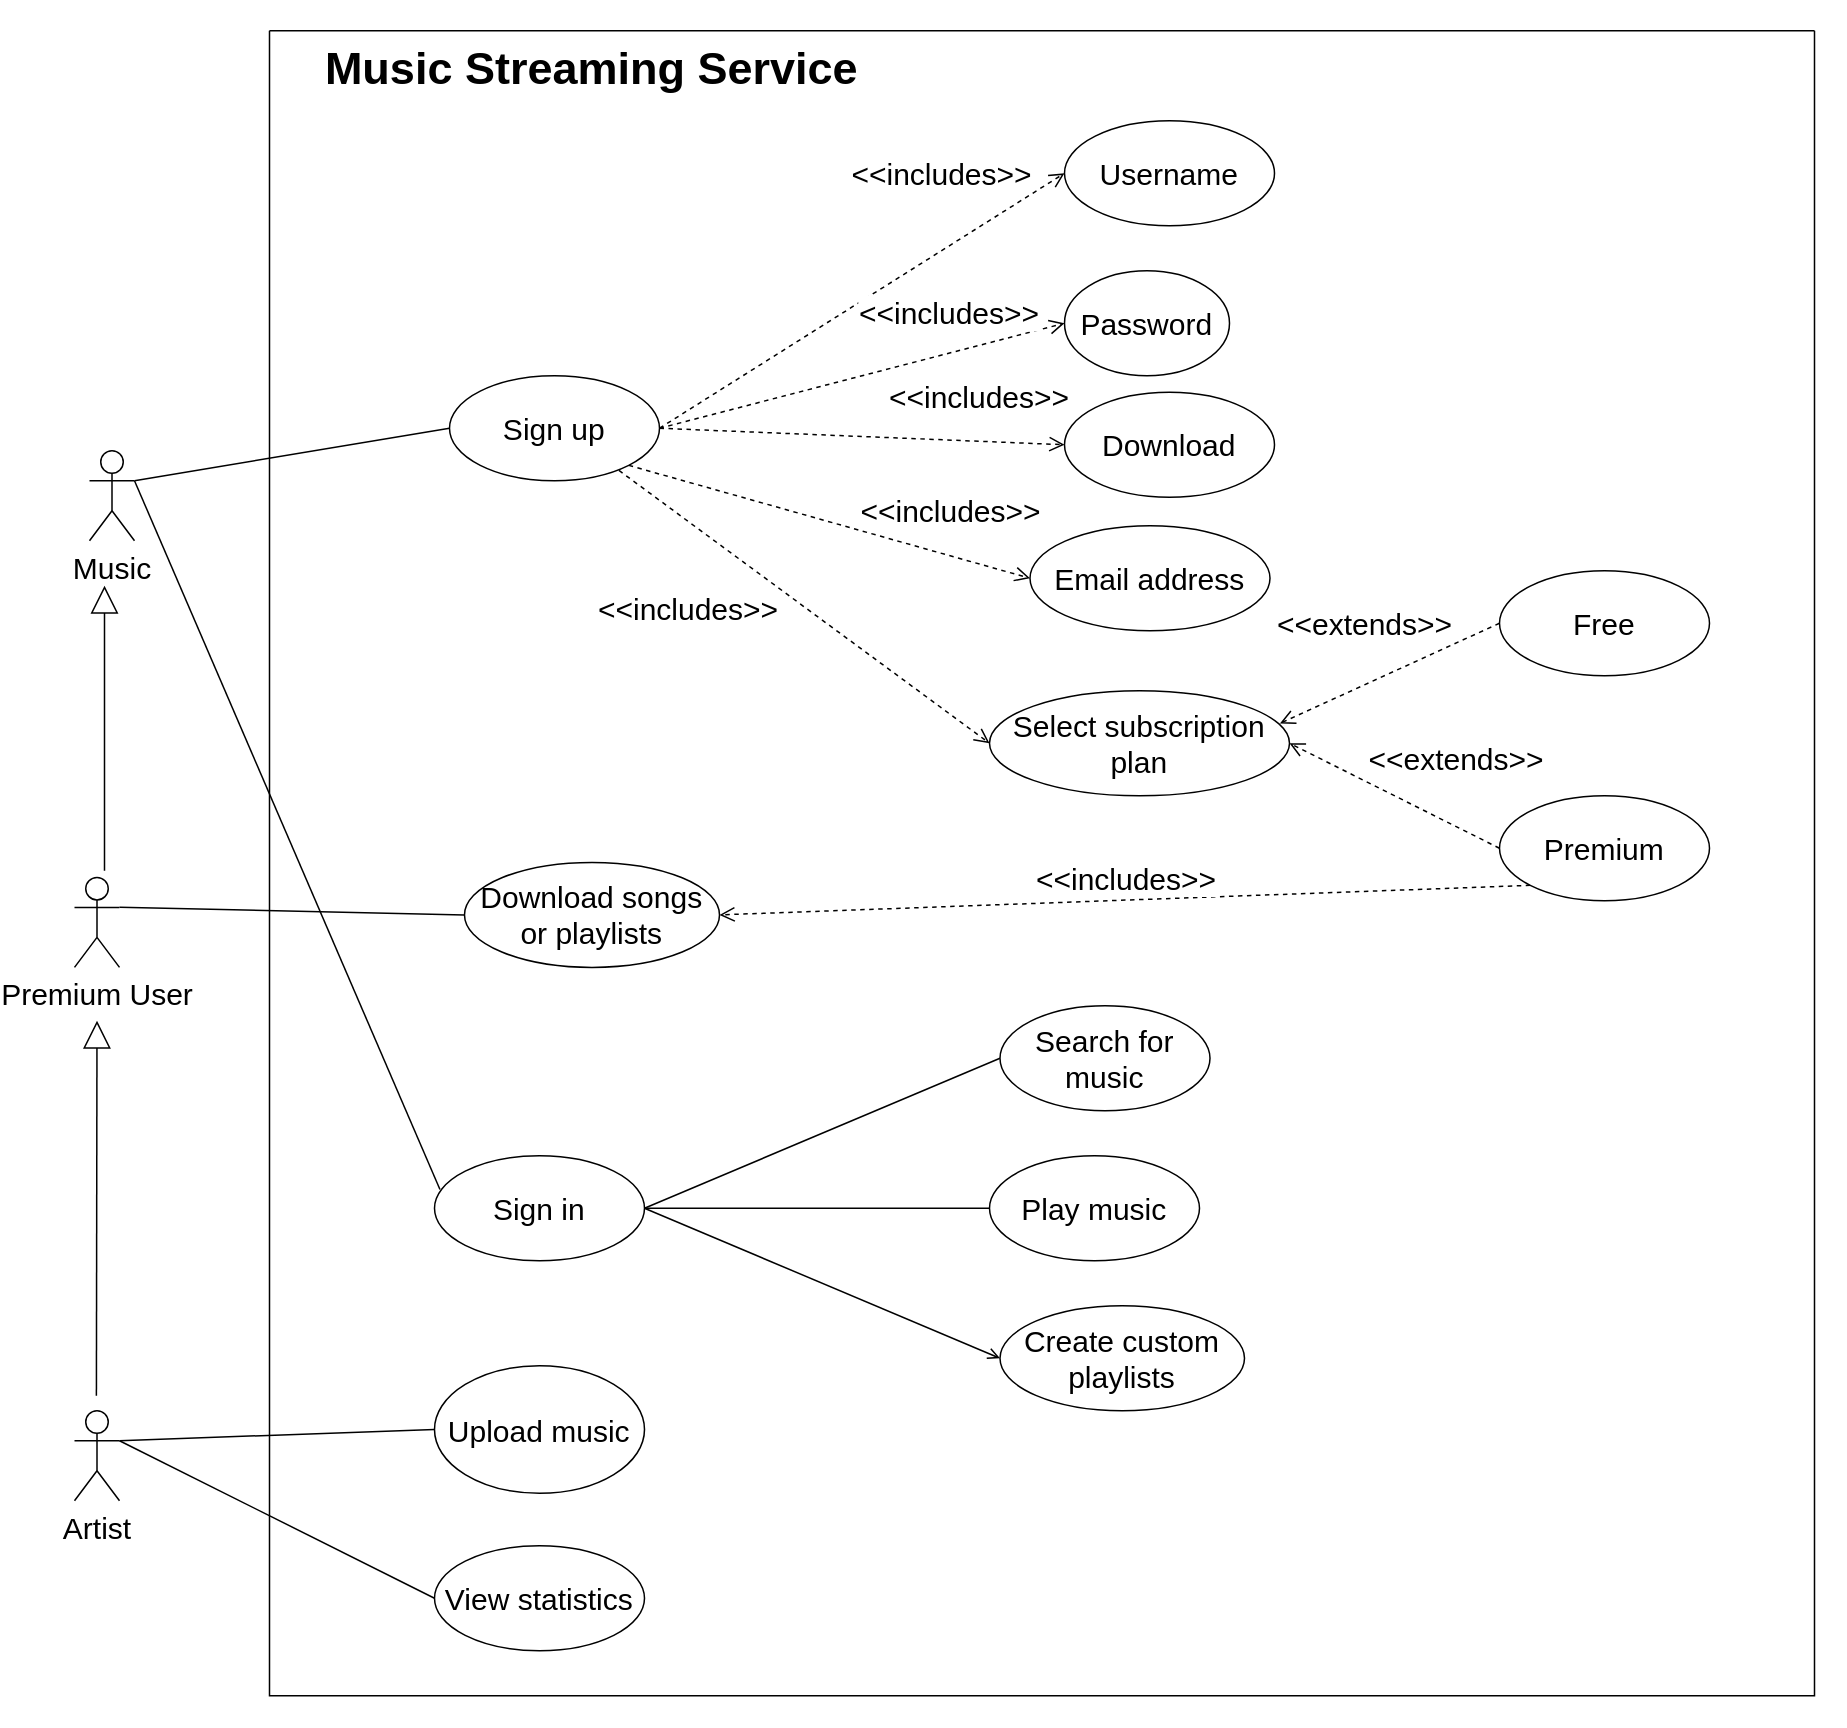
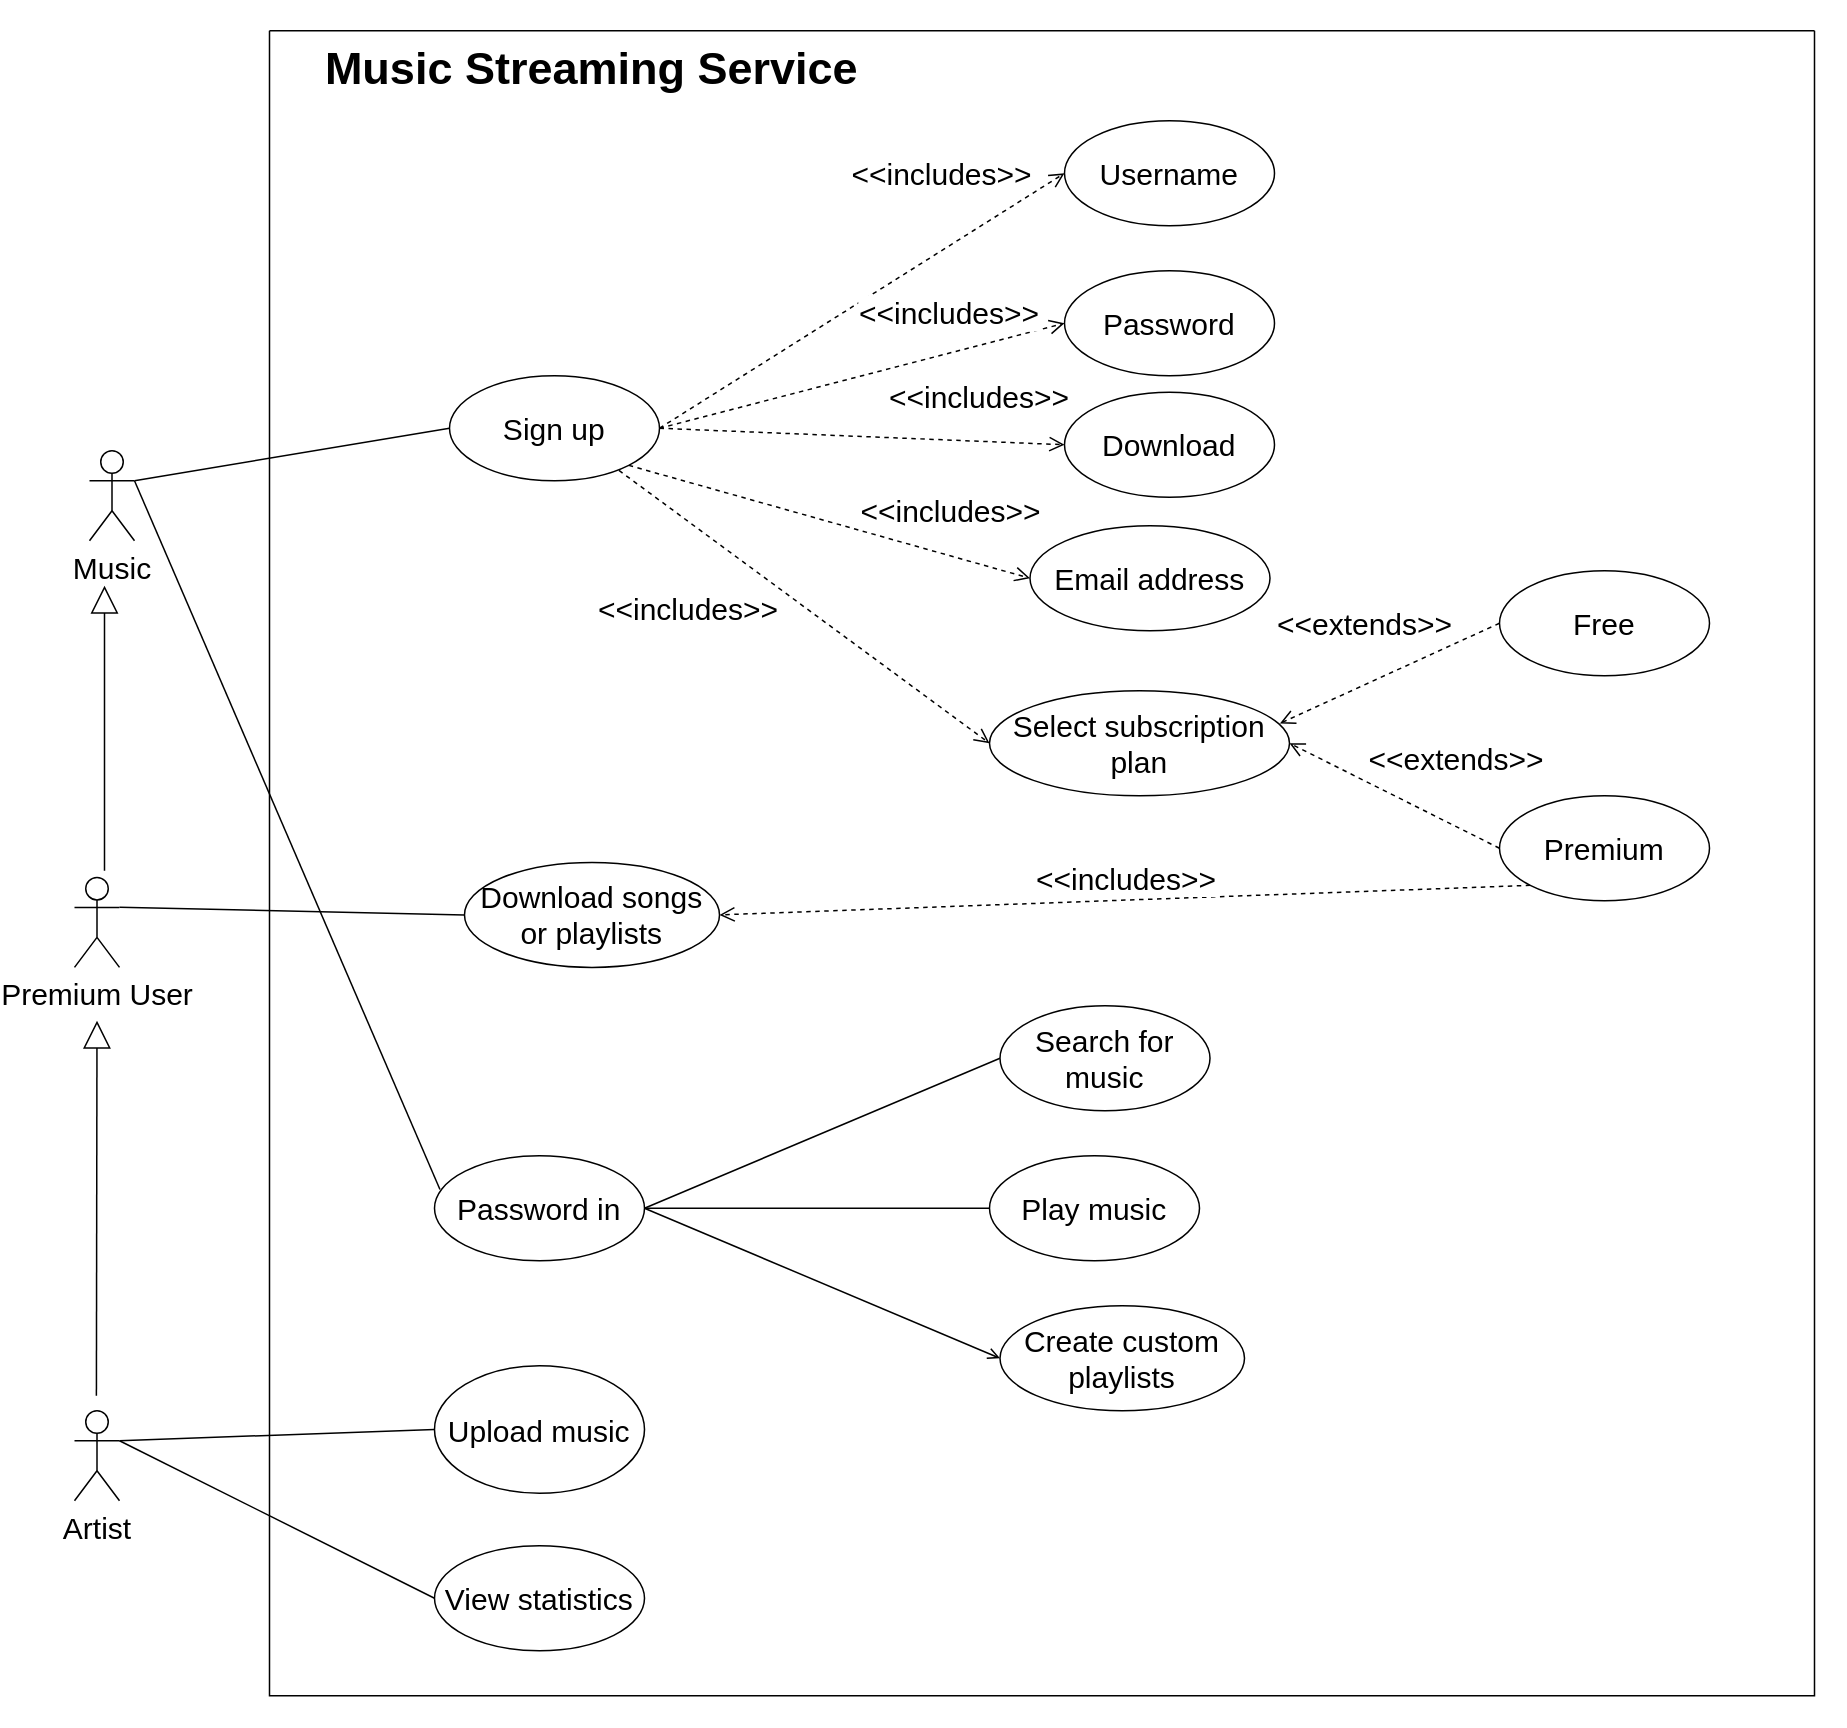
(1147, 323) -> (1169, 323)
(539, 1208) -> (539, 1208)
